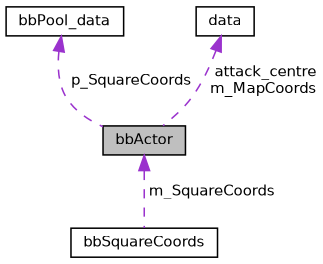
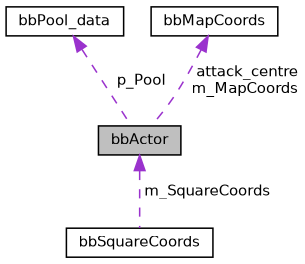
(225, 21) -> (214, 21)
(129, 81) -> (140, 81)
